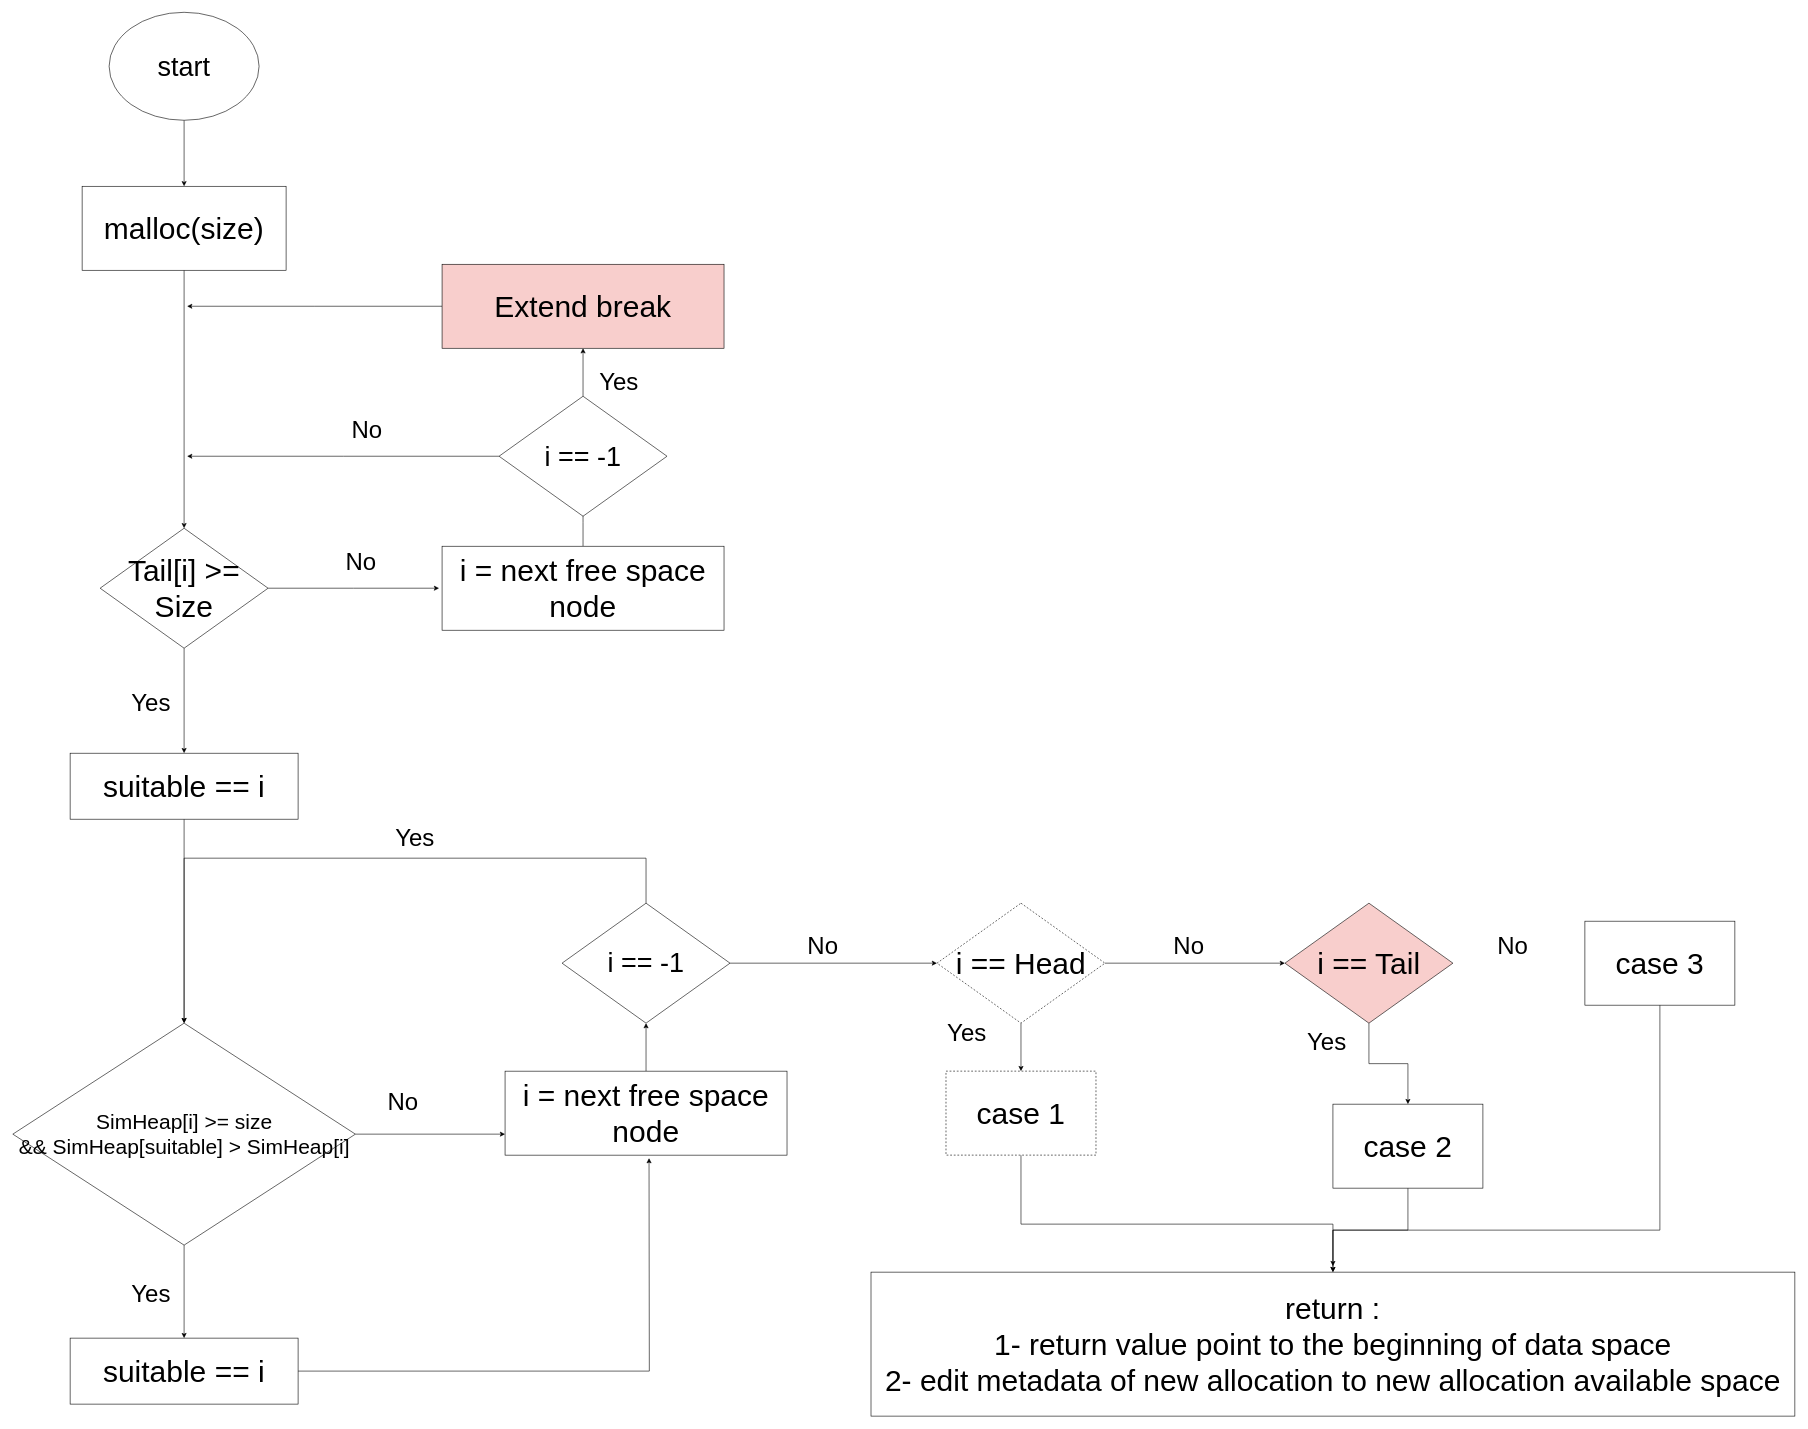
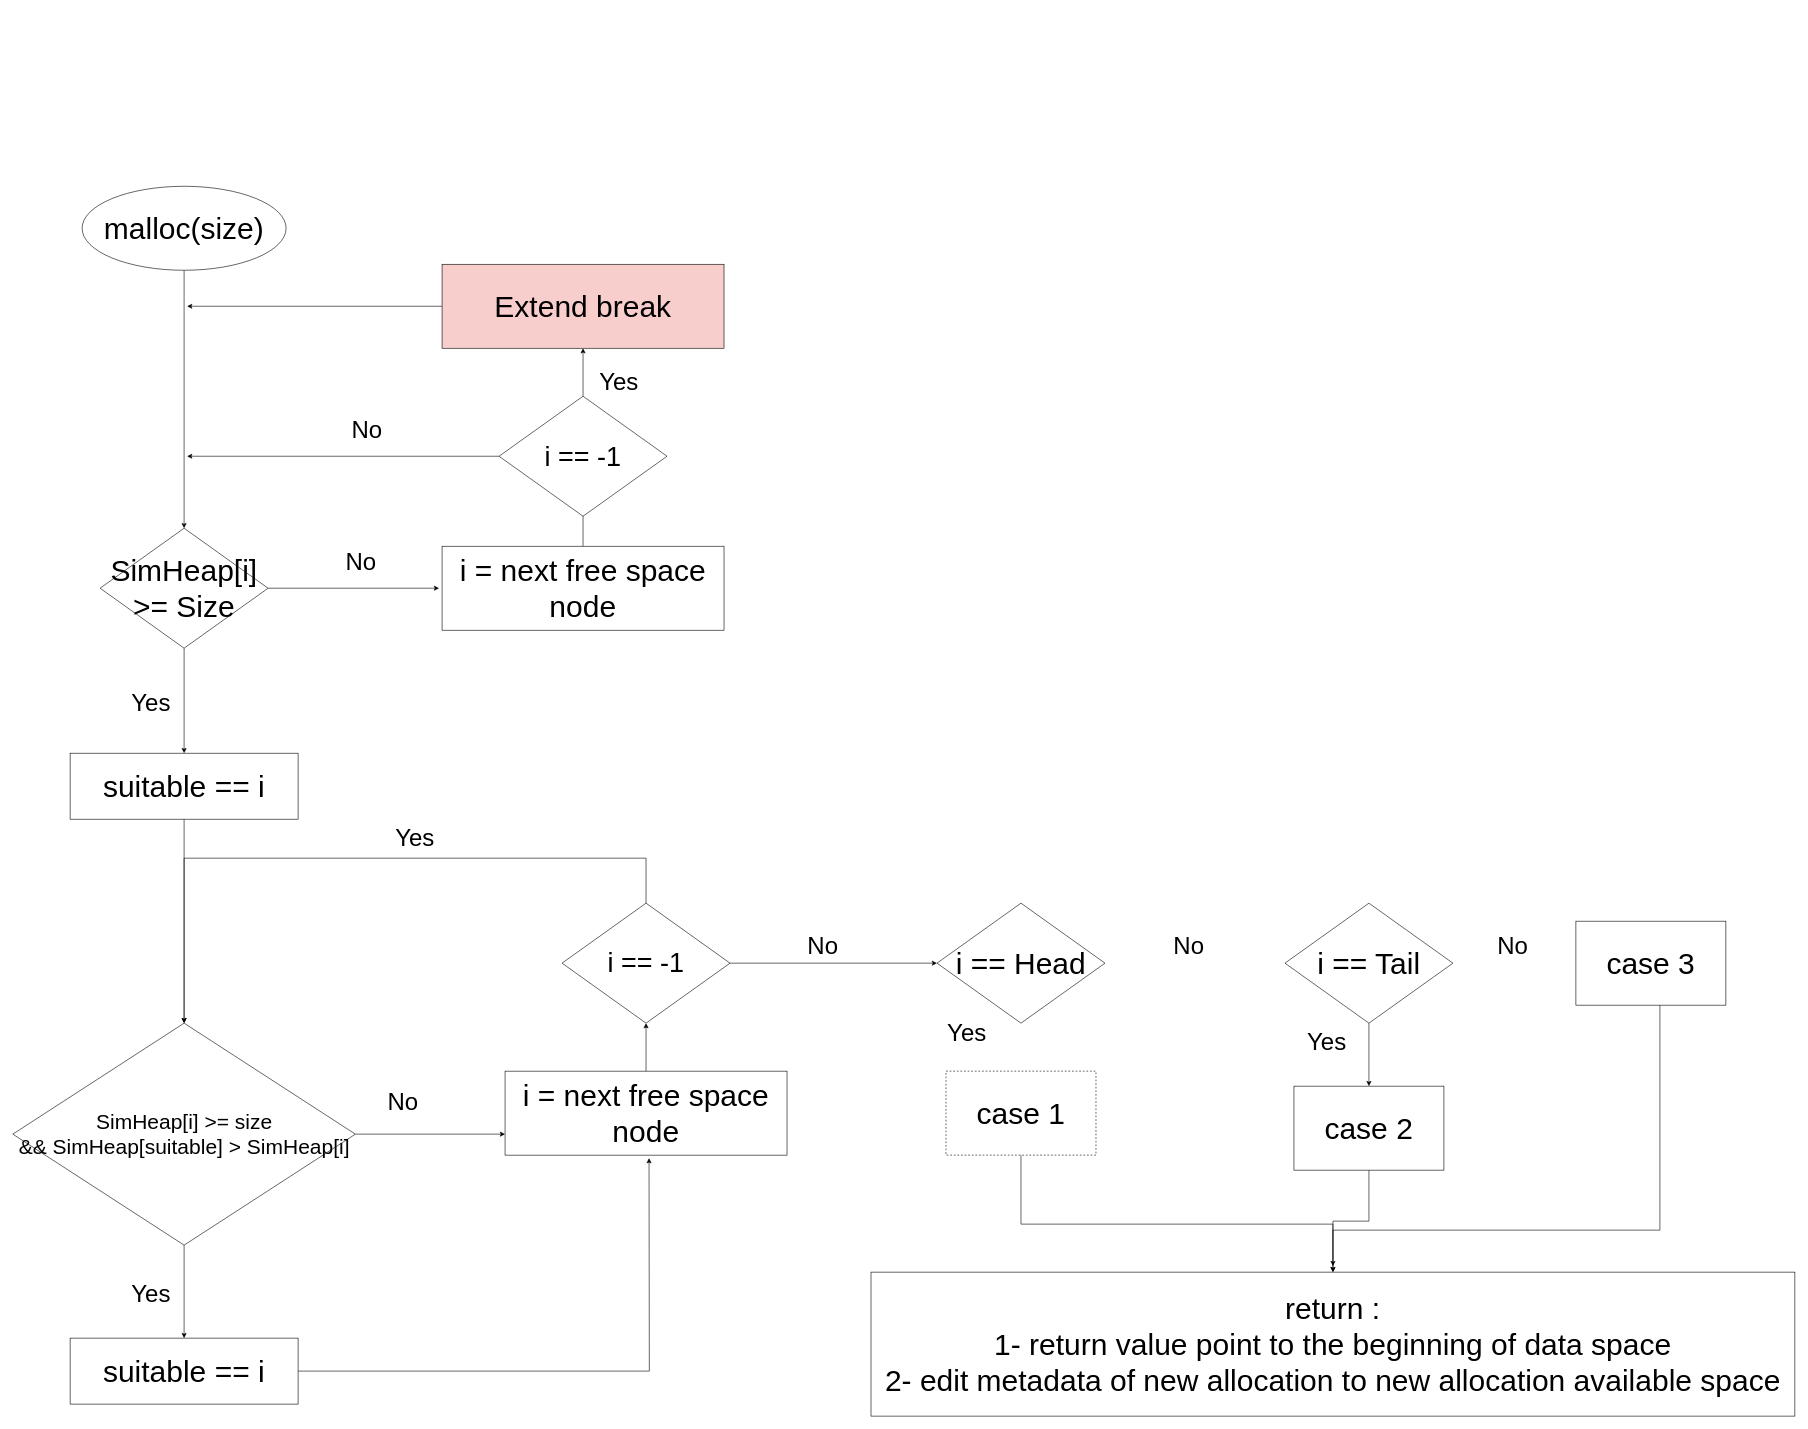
(184, 66) -> none
(184, 180) -> none
(184, 228) -> (184, 228)
(184, 588) -> (184, 588)
(1021, 963) -> (1021, 963)
(1279, 963) -> none
(1369, 963) -> (1369, 963)
(1660, 963) -> (1651, 963)
(1021, 1065) -> none
(1408, 1146) -> (1369, 1128)
